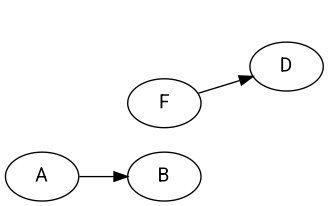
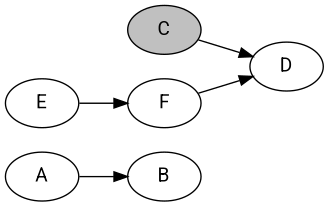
none -> (164, 30)
none -> (42, 103)
